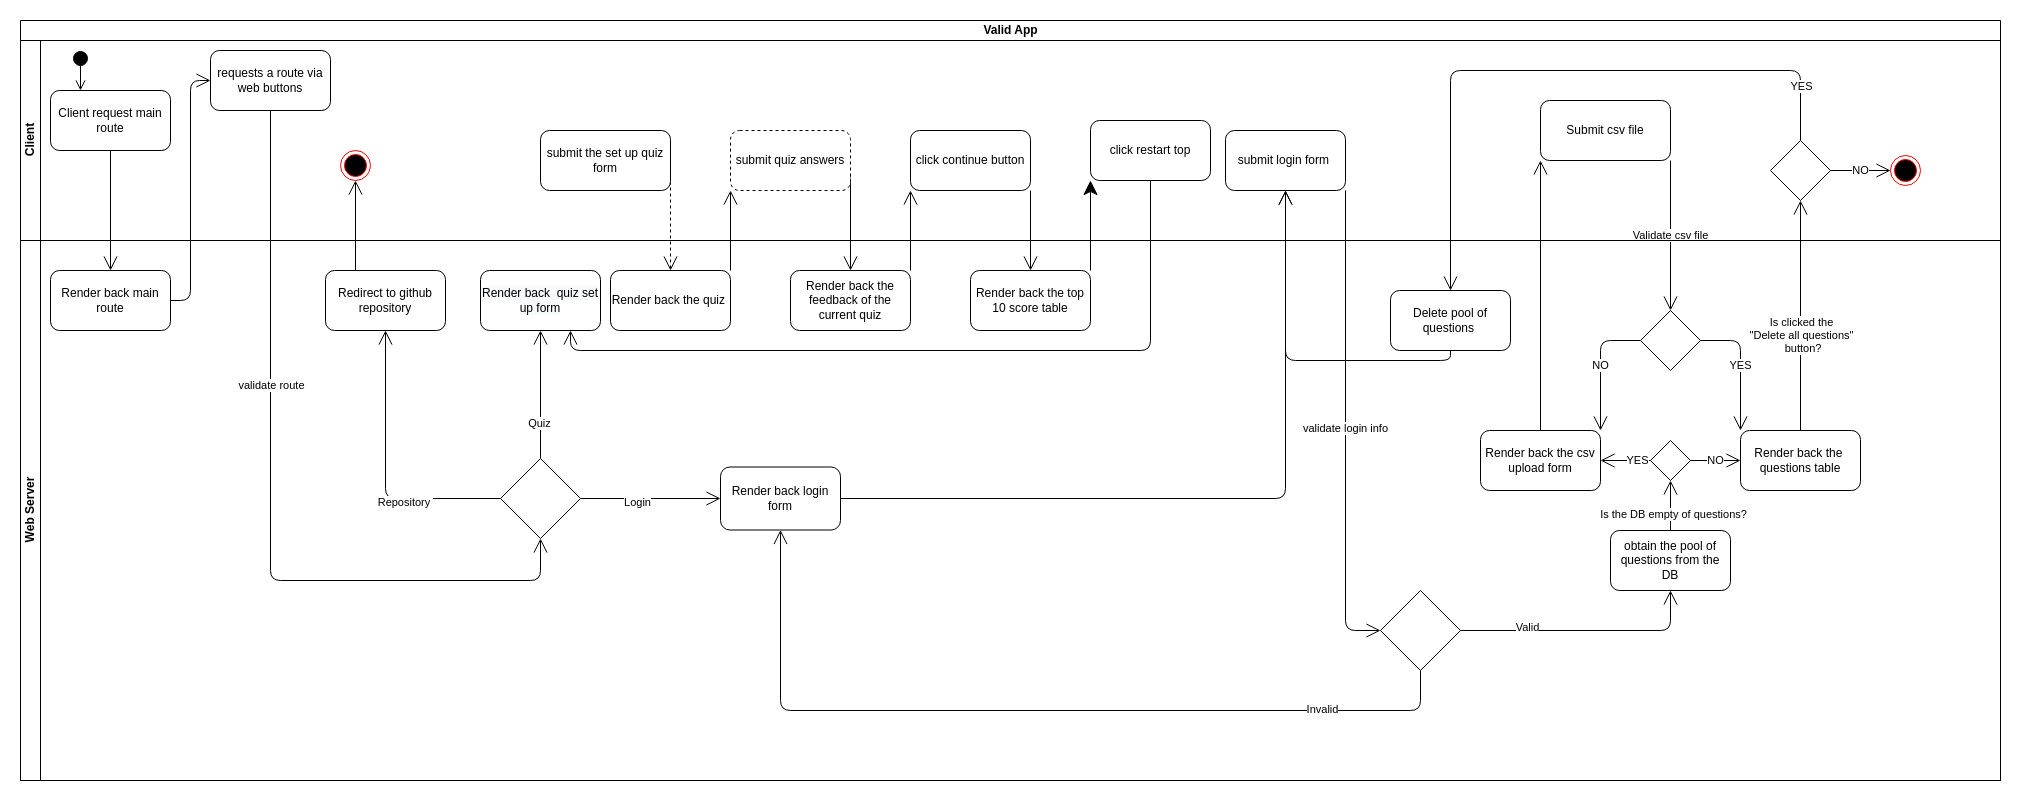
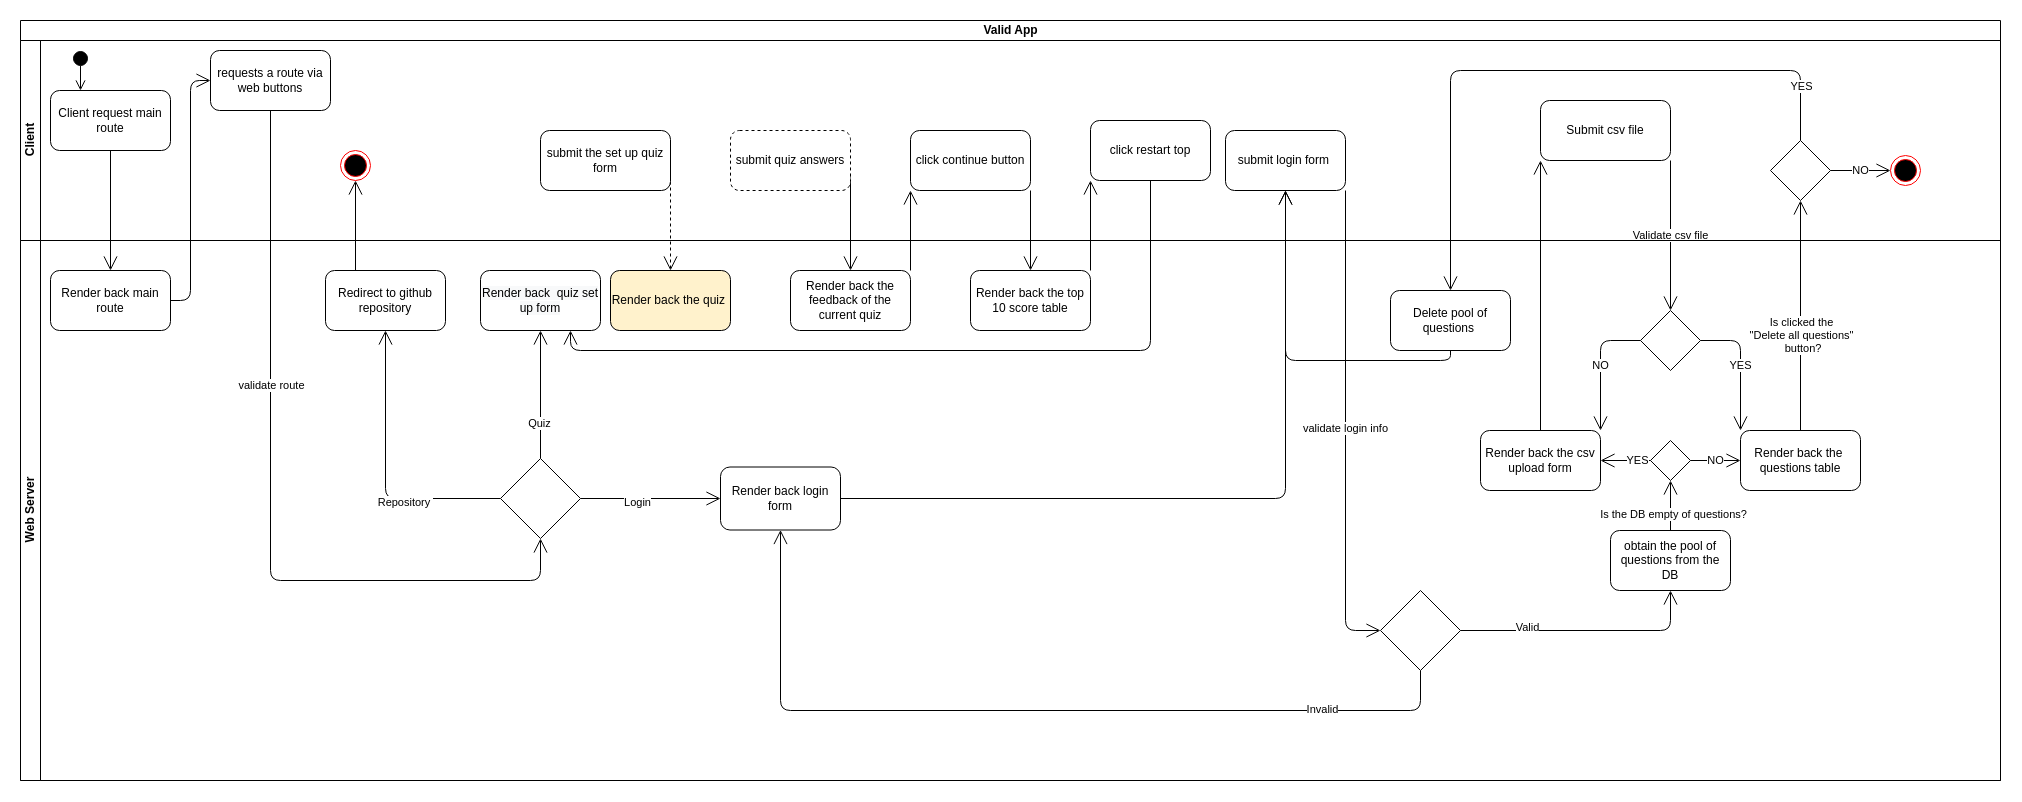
(1091, 193) -> (1091, 189)
(731, 232) -> none
(671, 301) -> (671, 301)
